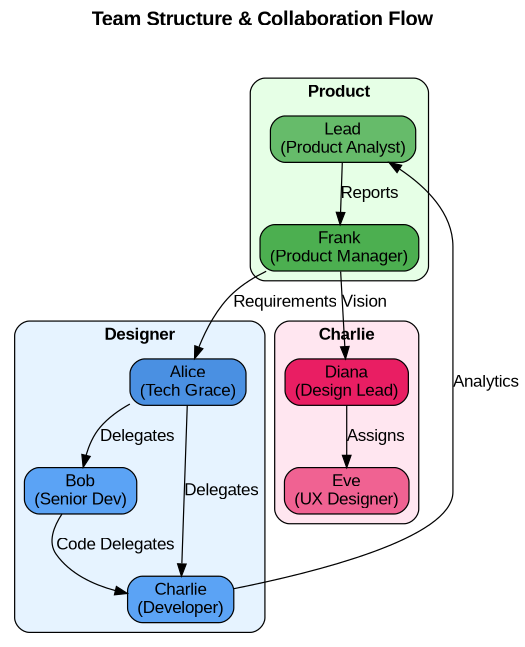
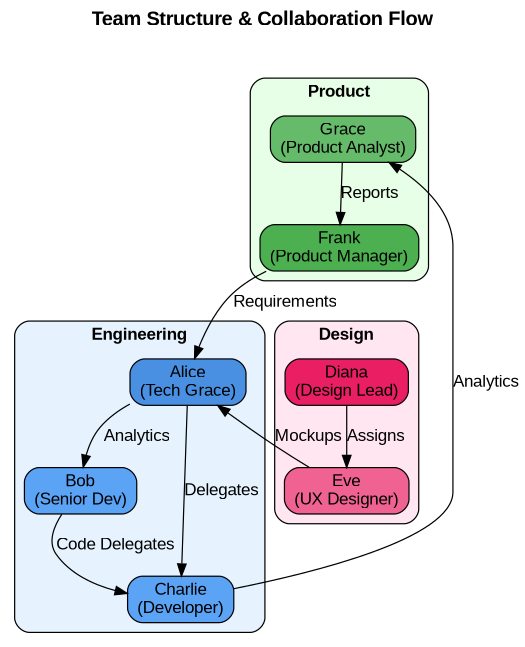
(343, 139) -> (343, 139)
(343, 309) -> none
(140, 335) -> (140, 335)
(347, 335) -> (347, 335)
none -> (256, 433)
(137, 436) -> (137, 436)
